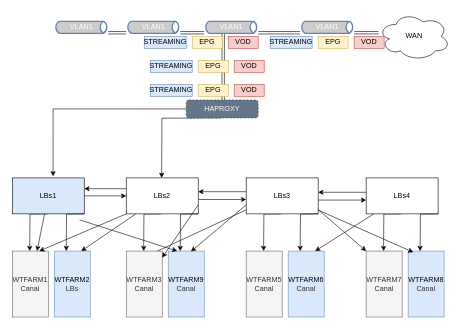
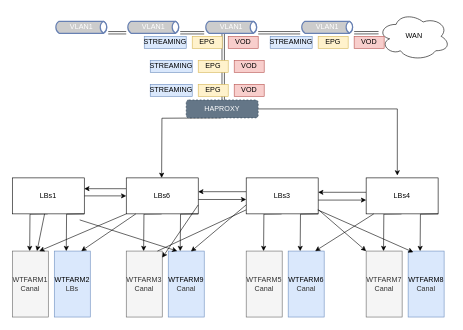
none -> (398, 109)
(53, 170) -> none
(48, 196) -> (48, 196)
(162, 196) -> (162, 196)
